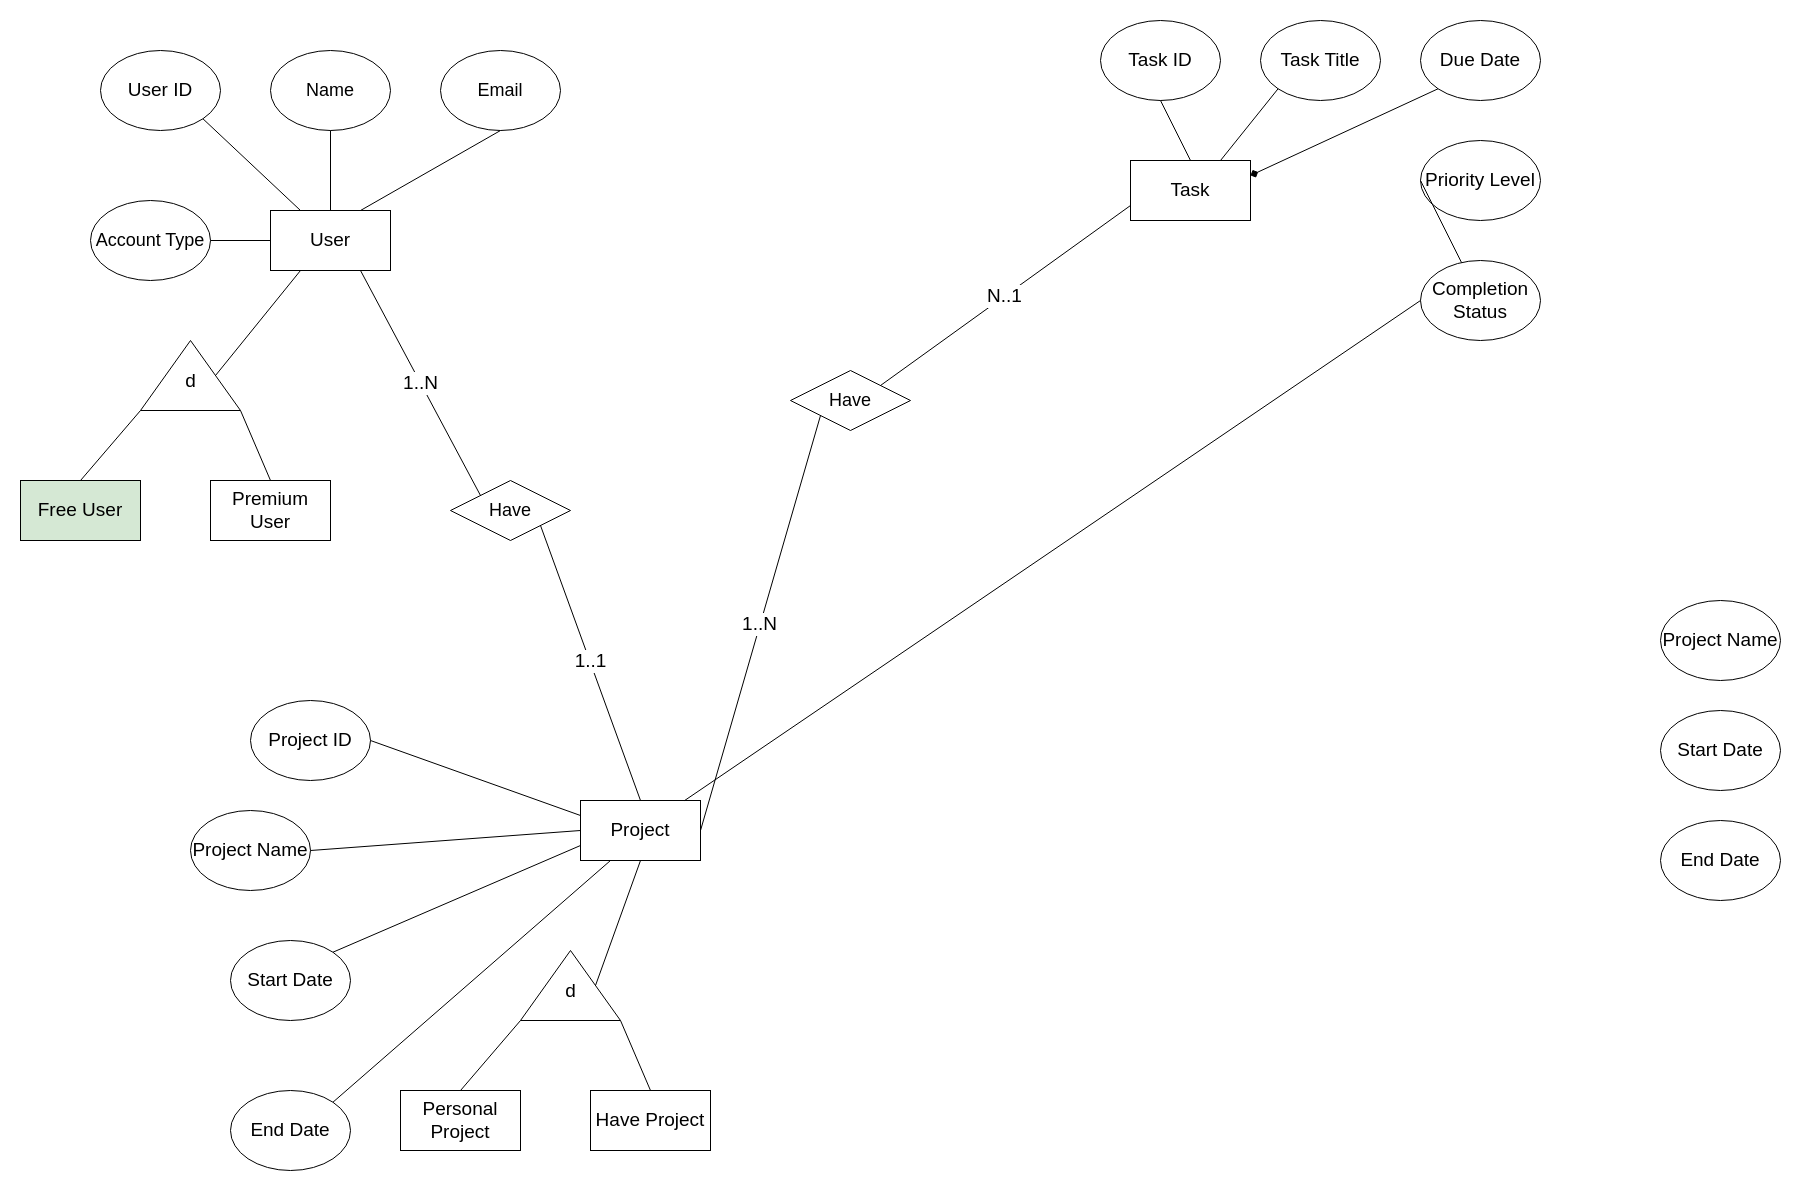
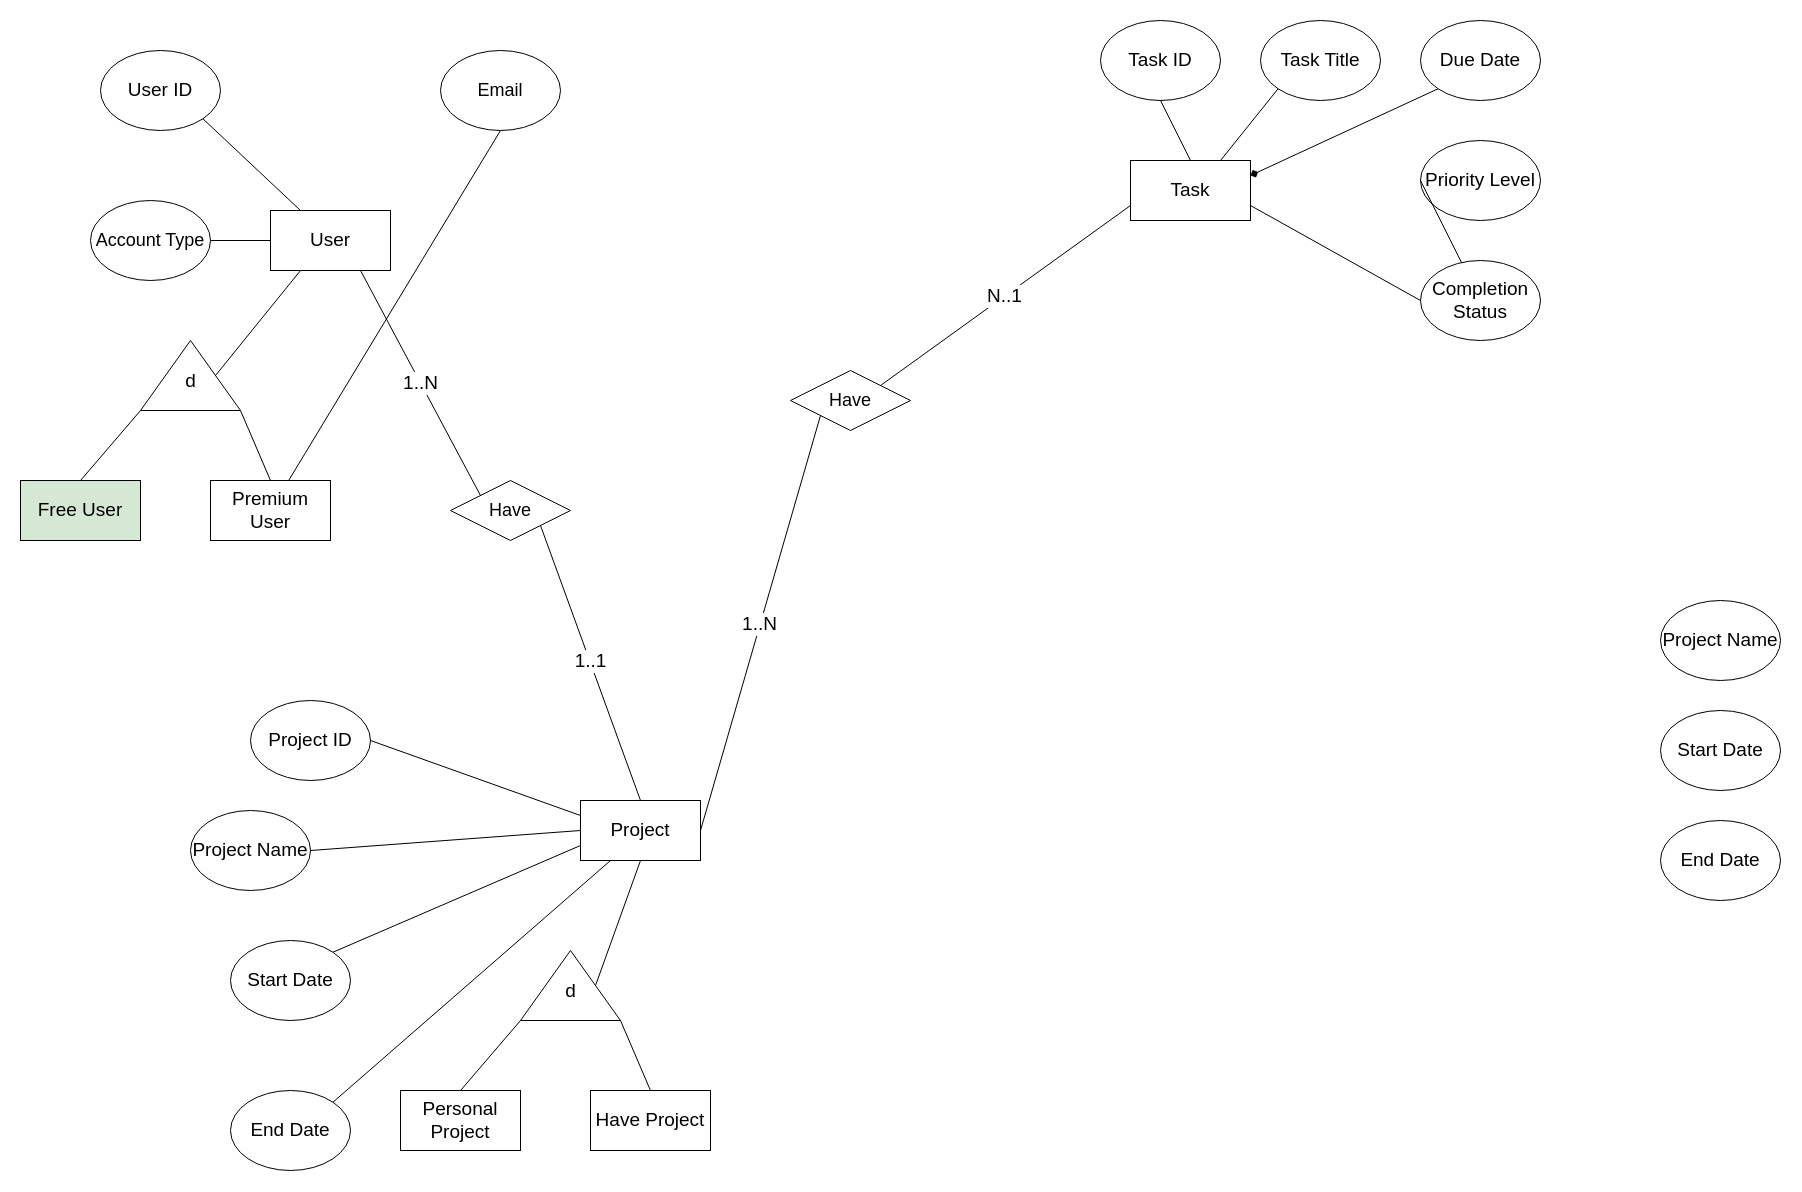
(331, 91) -> none
(431, 170) -> (395, 305)
(331, 171) -> none
(1053, 550) -> (1336, 253)
